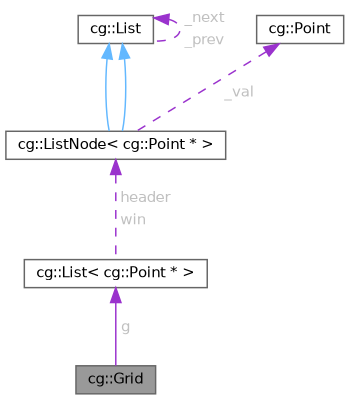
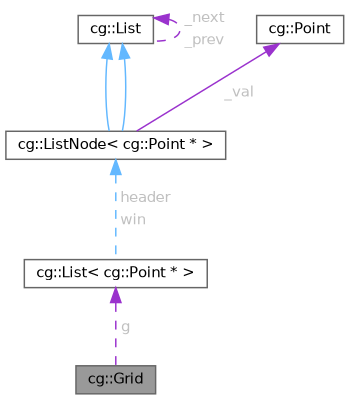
(201, 91) -> (201, 91)
(116, 217) -> (116, 217)
(116, 334) -> (116, 334)
